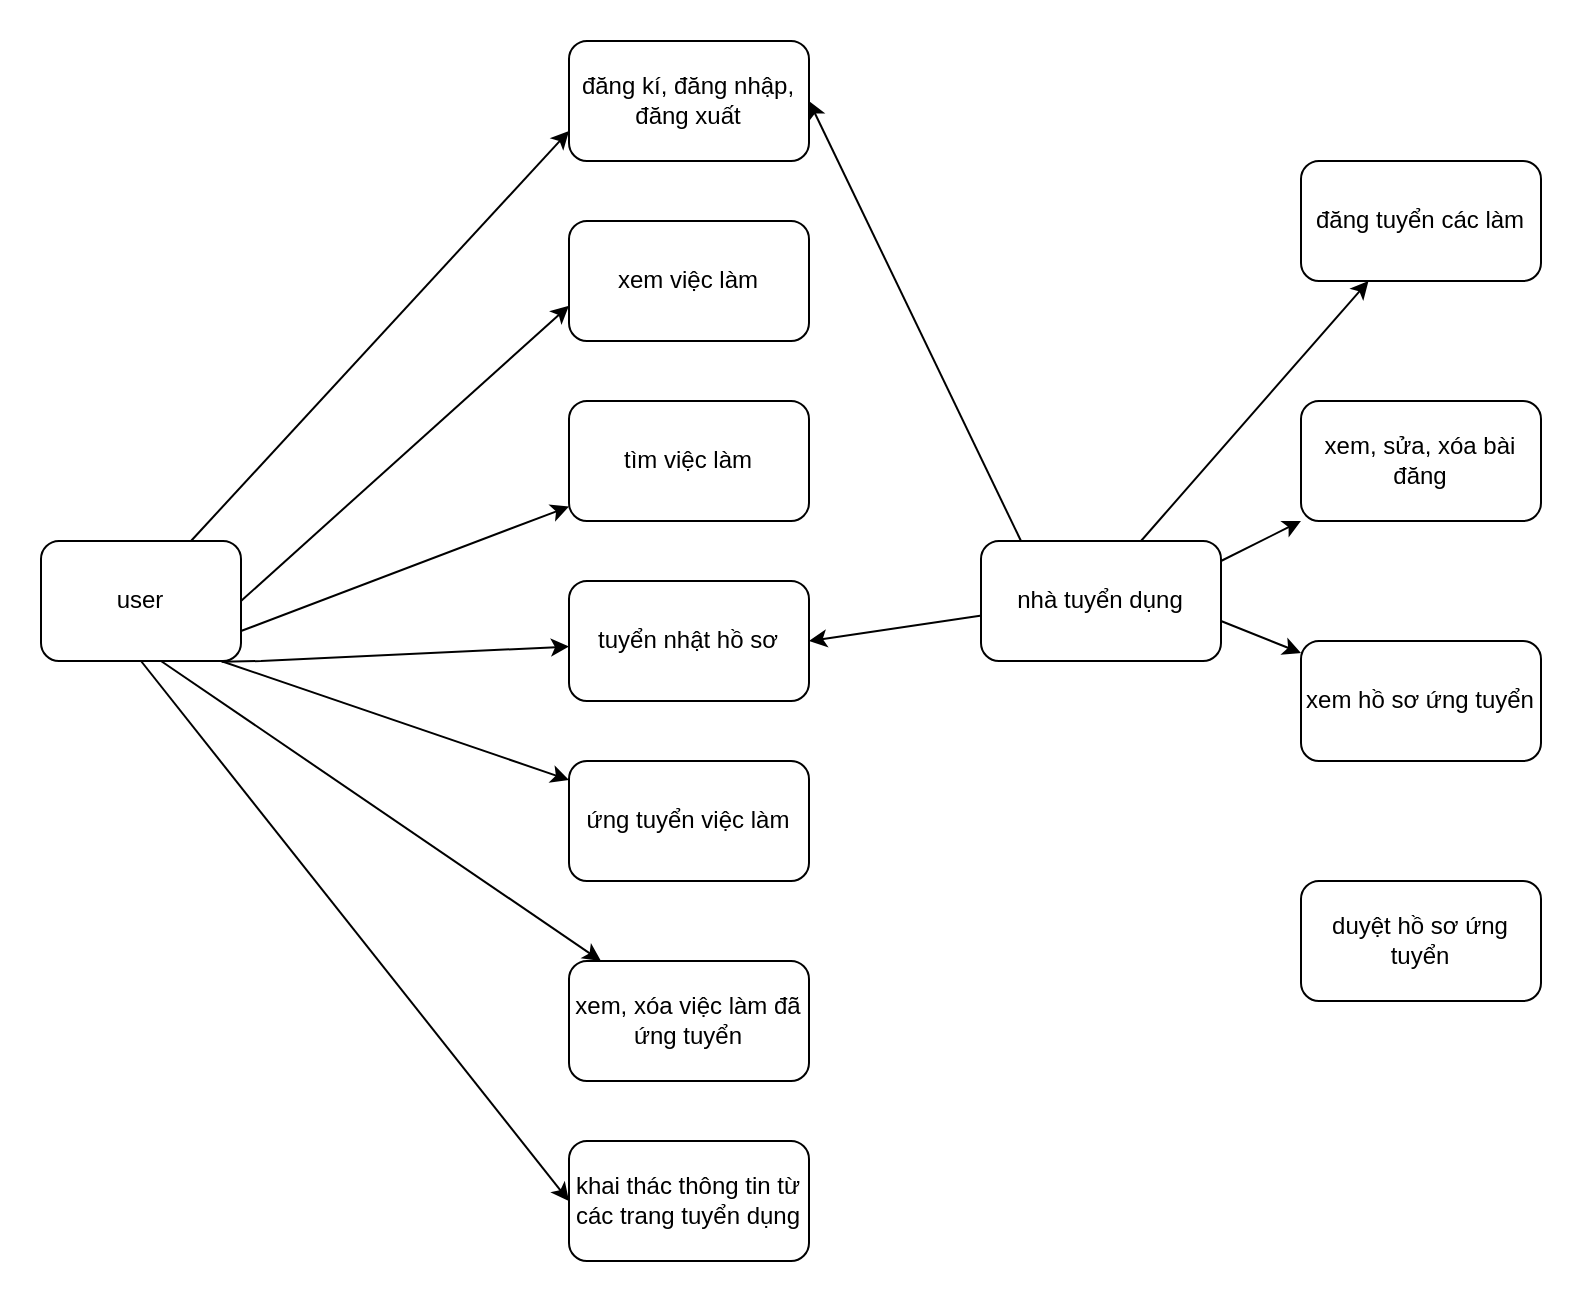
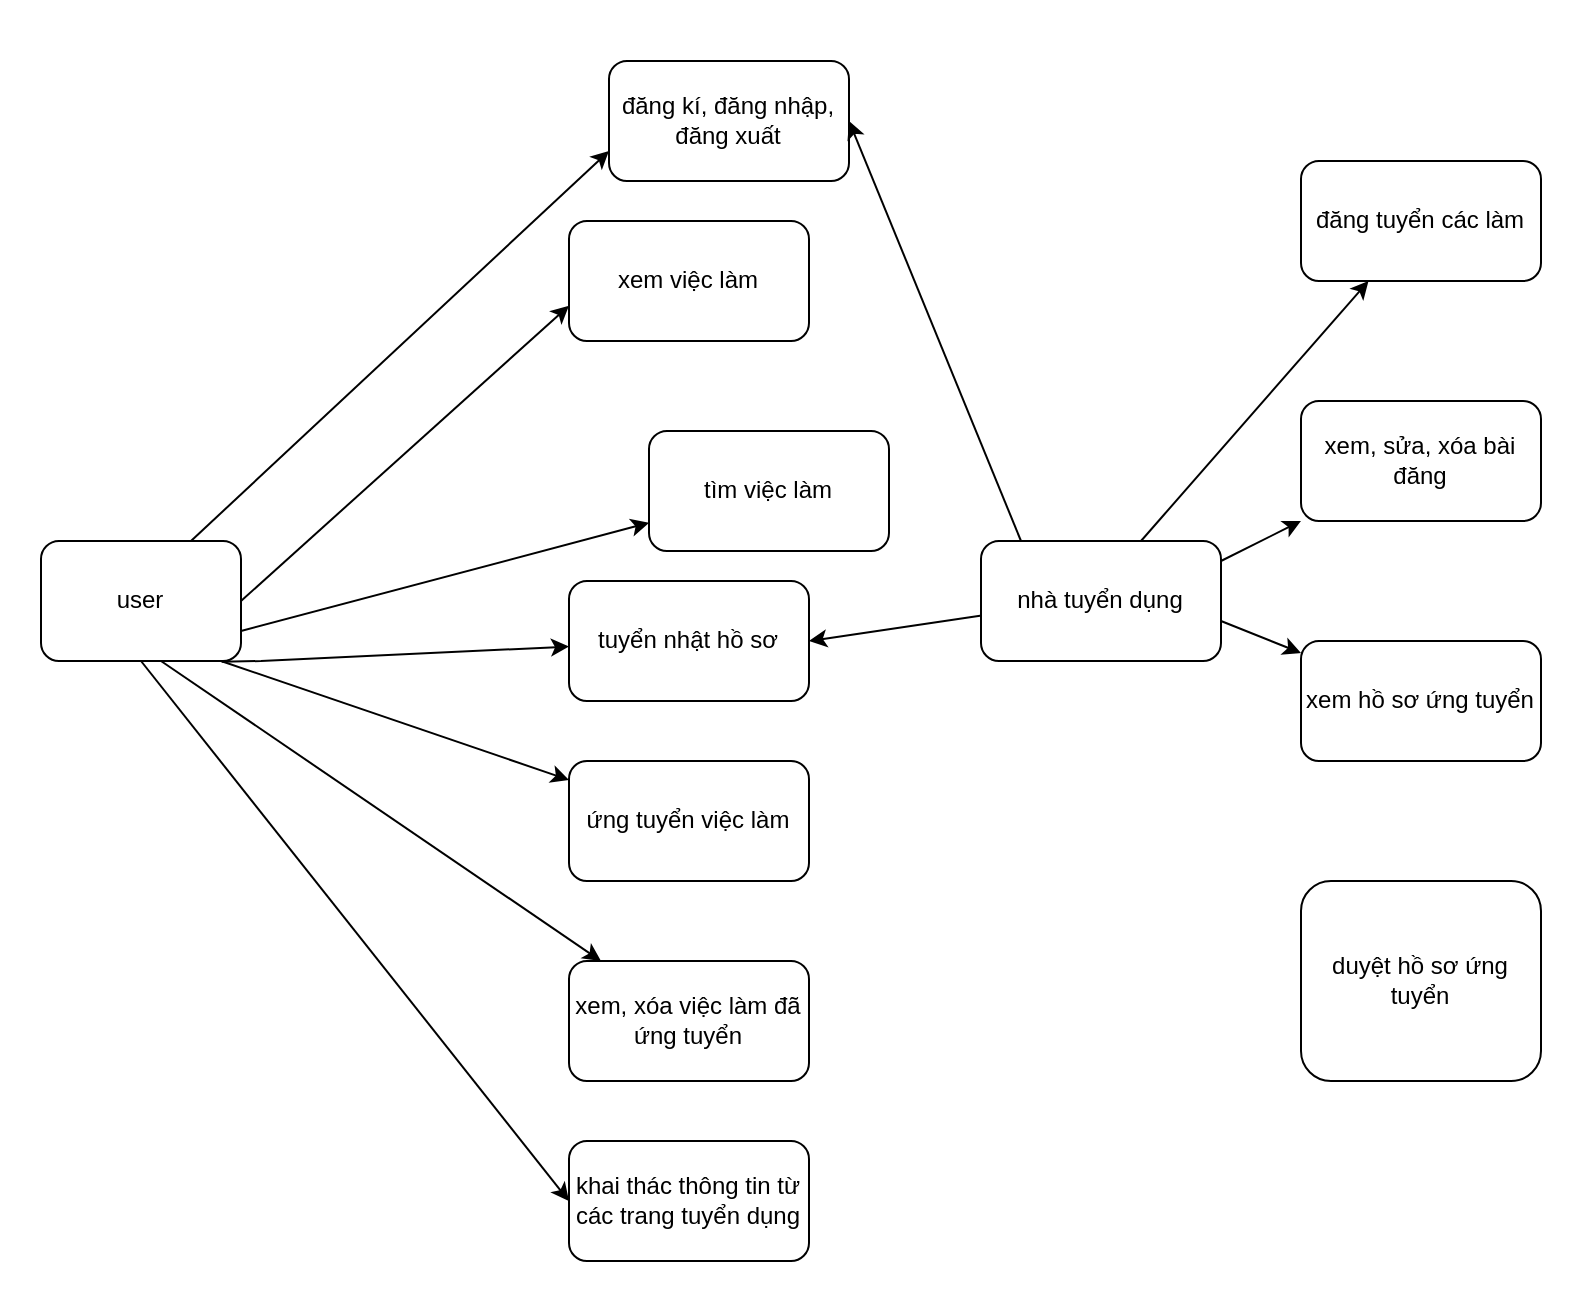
(689, 101) -> (729, 121)
(689, 461) -> (769, 491)
(1421, 941) -> (1421, 981)
